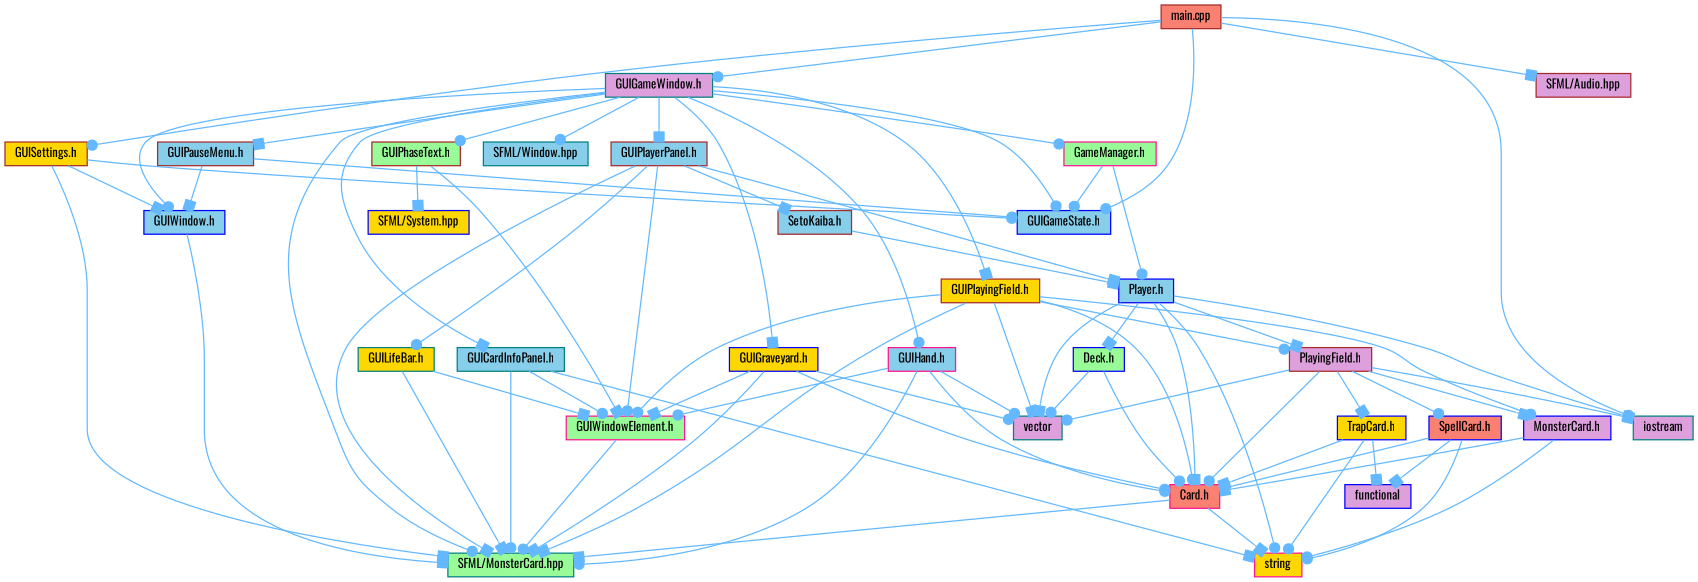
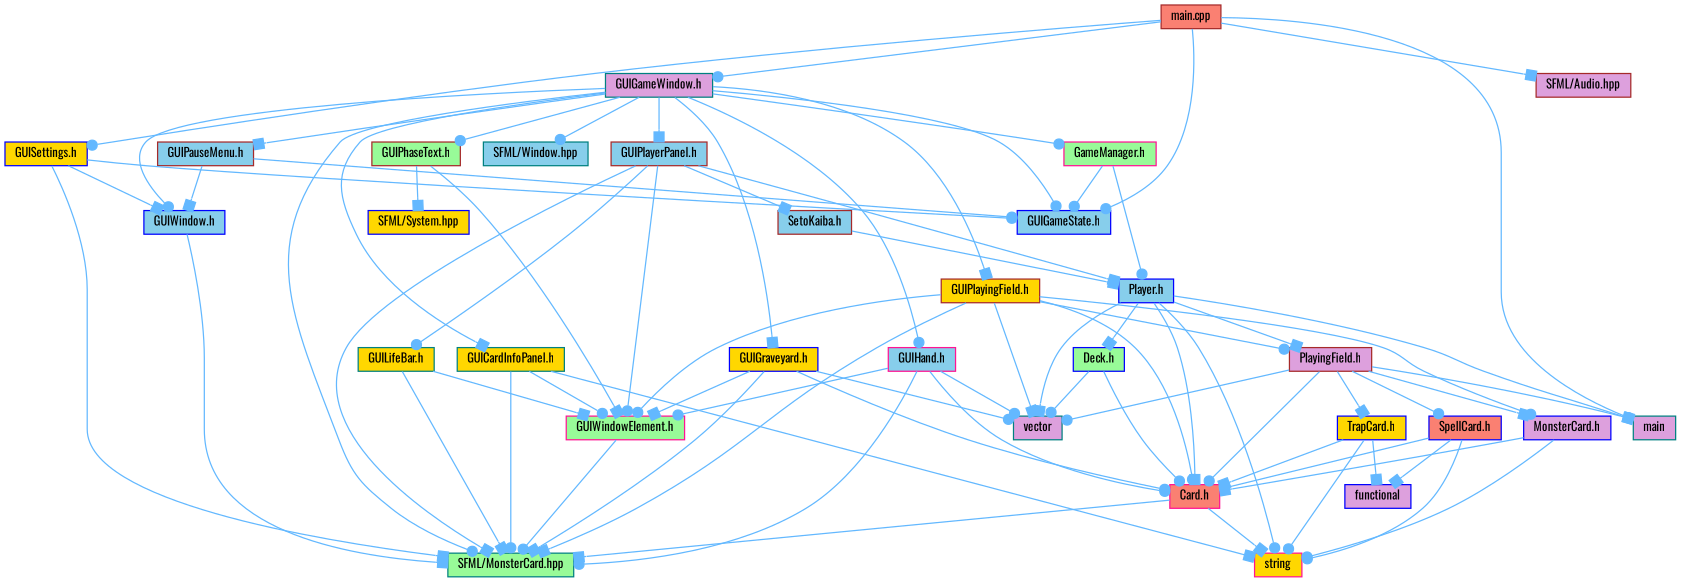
(46, 154) -> (46, 154)
(511, 359) -> (511, 359)
(1663, 428) -> (1654, 428)
